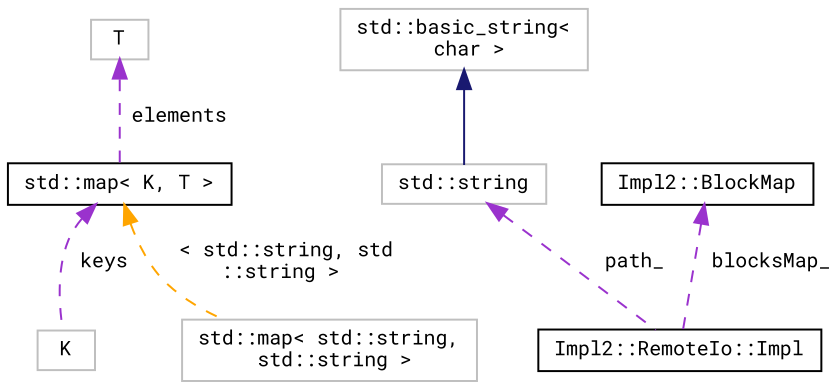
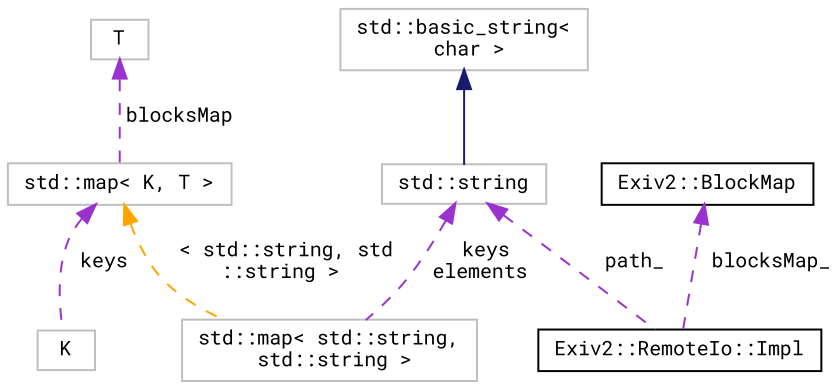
(174, 117) -> (174, 117)
(120, 184) -> (120, 184)
(708, 184) -> (708, 184)
none -> (411, 274)
(680, 350) -> (680, 350)
